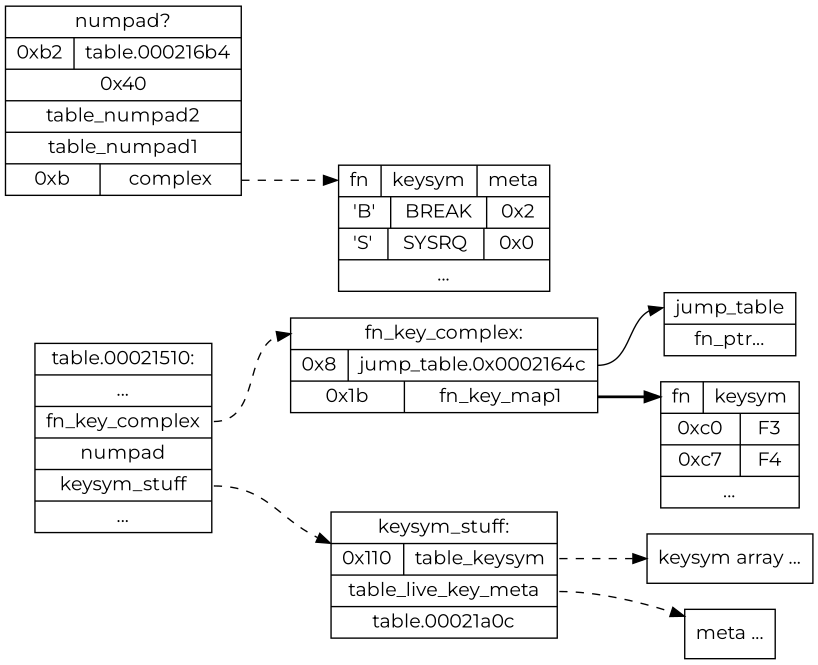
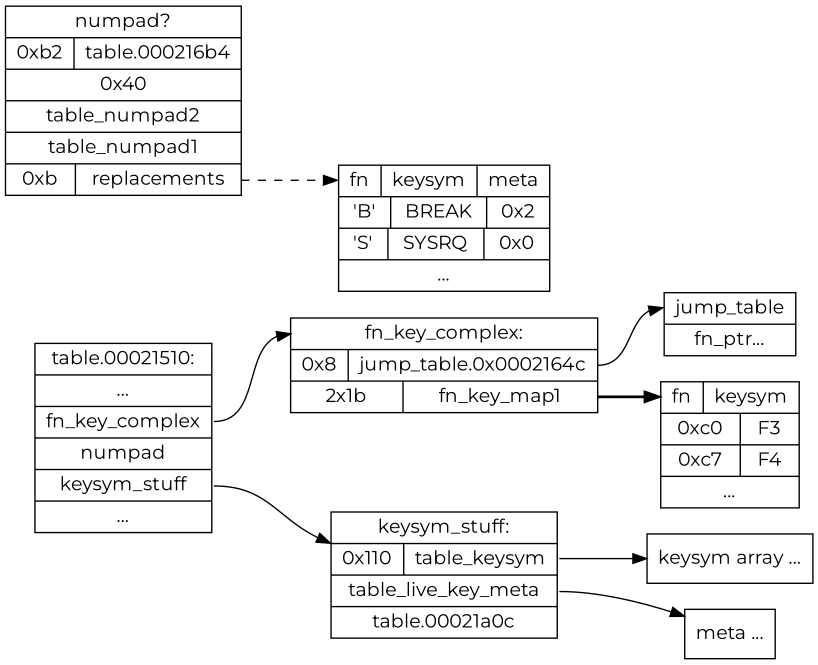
(171, 179) -> (158, 179)
(250, 384) -> (250, 384)
(348, 396) -> (347, 396)
(269, 504) -> (269, 504)
(596, 559) -> (596, 559)
(616, 598) -> (616, 598)
